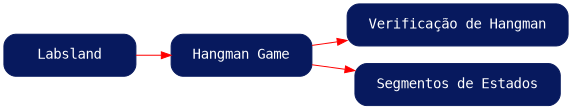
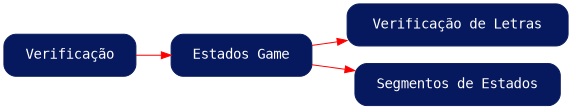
(458, 25) -> (458, 25)
(70, 55) -> (70, 55)
(242, 55) -> (242, 55)
